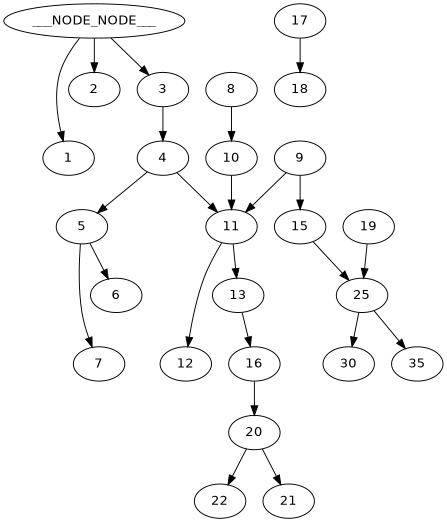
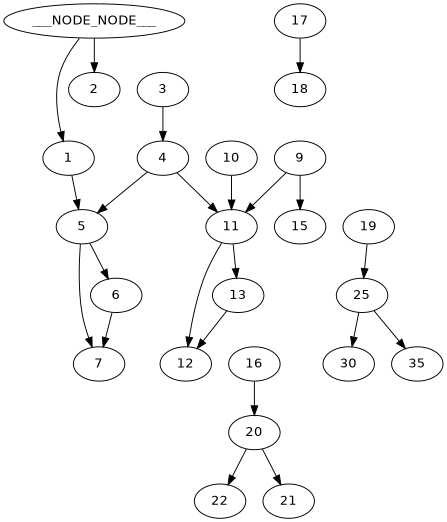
(126, 53) -> none
(232, 90) -> none
none -> (74, 188)
(328, 258) -> none
none -> (109, 325)
(245, 325) -> (215, 326)
